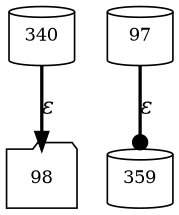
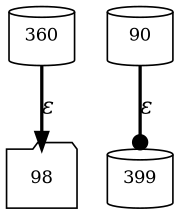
(42, 36) -> (42, 36)
(140, 36) -> (140, 36)
(140, 179) -> (140, 179)
